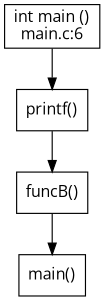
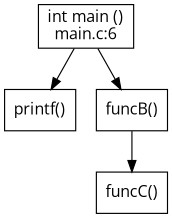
(52, 146) -> (107, 64)
(52, 275) -> (132, 193)
